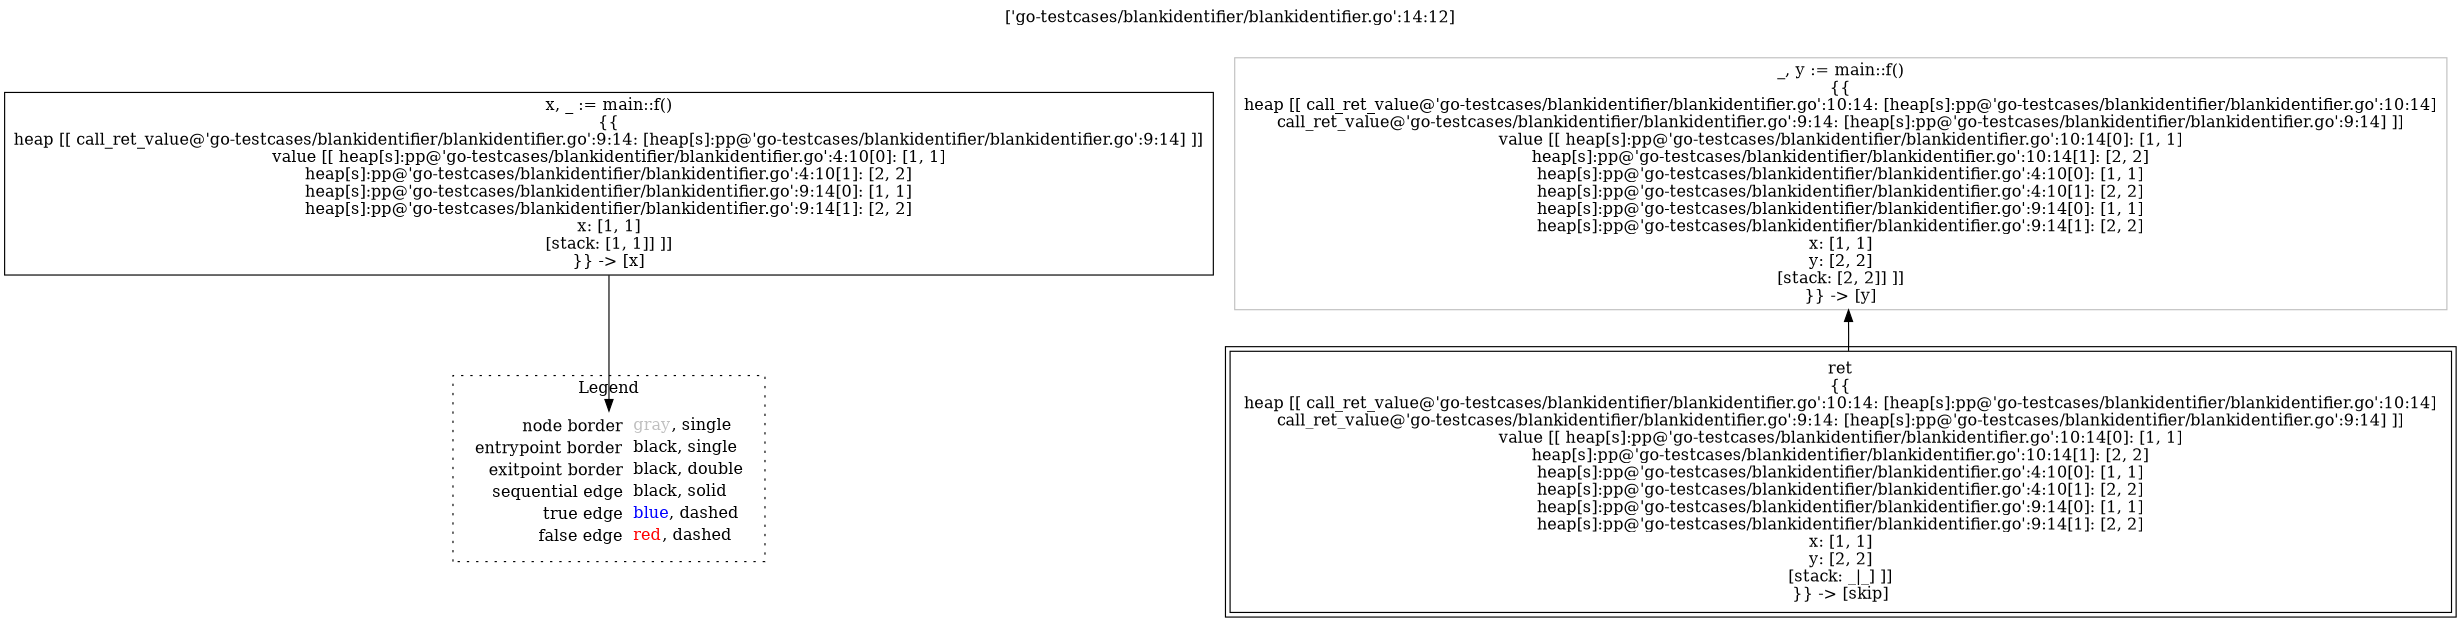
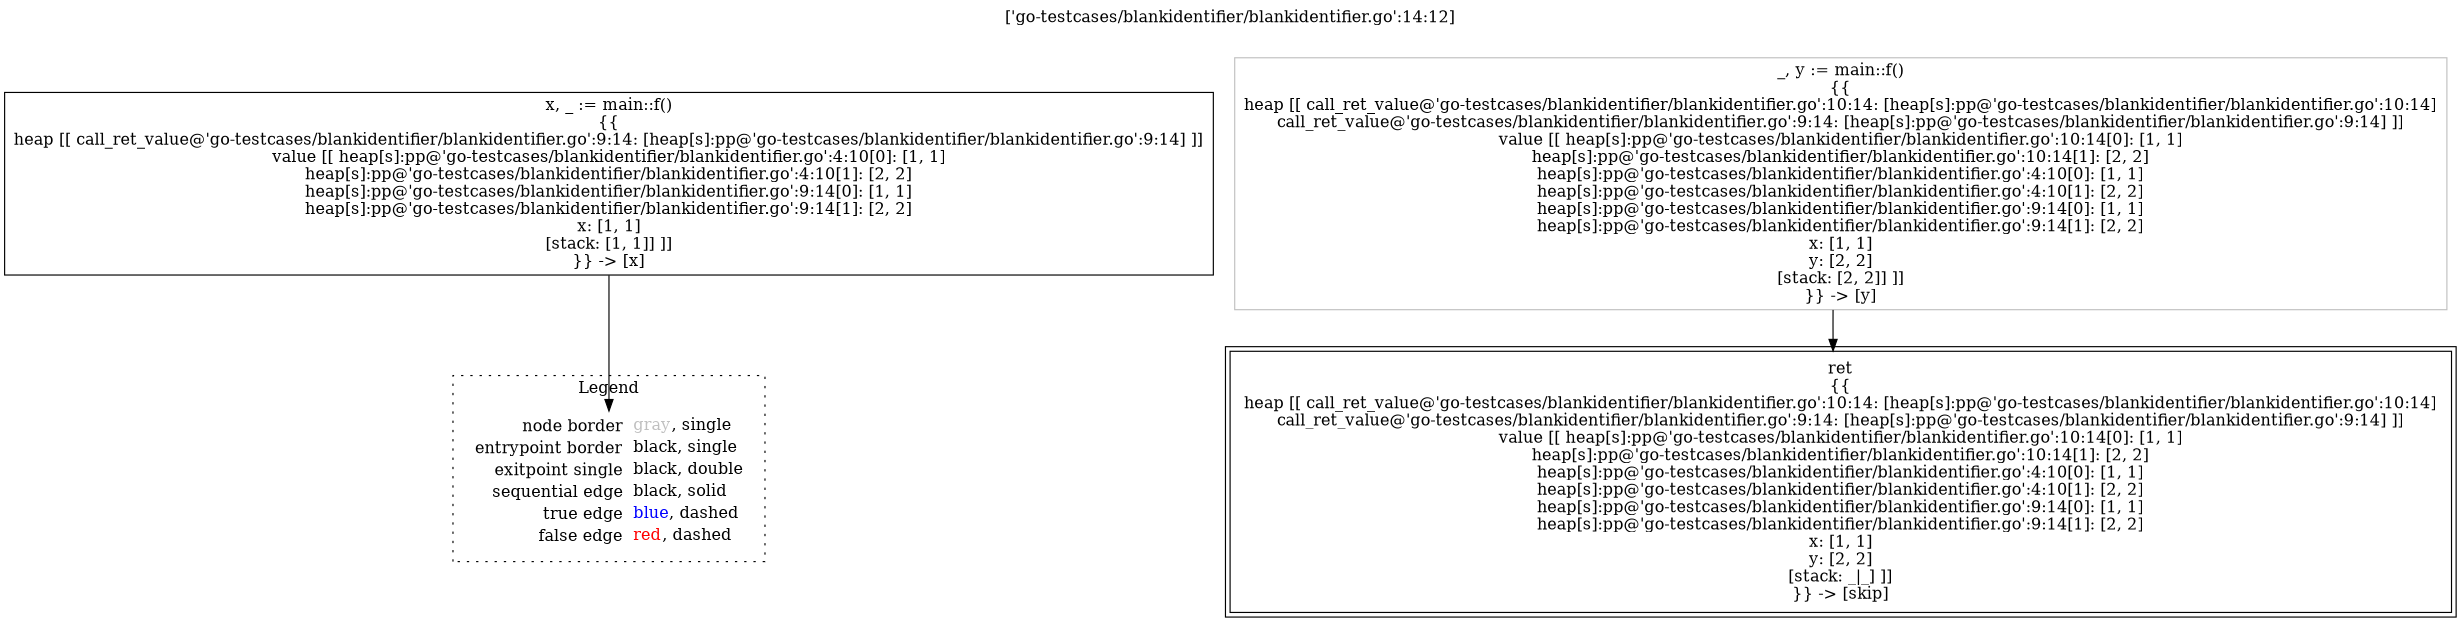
(1849, 336) -> (1833, 324)
(559, 470) -> (562, 470)
